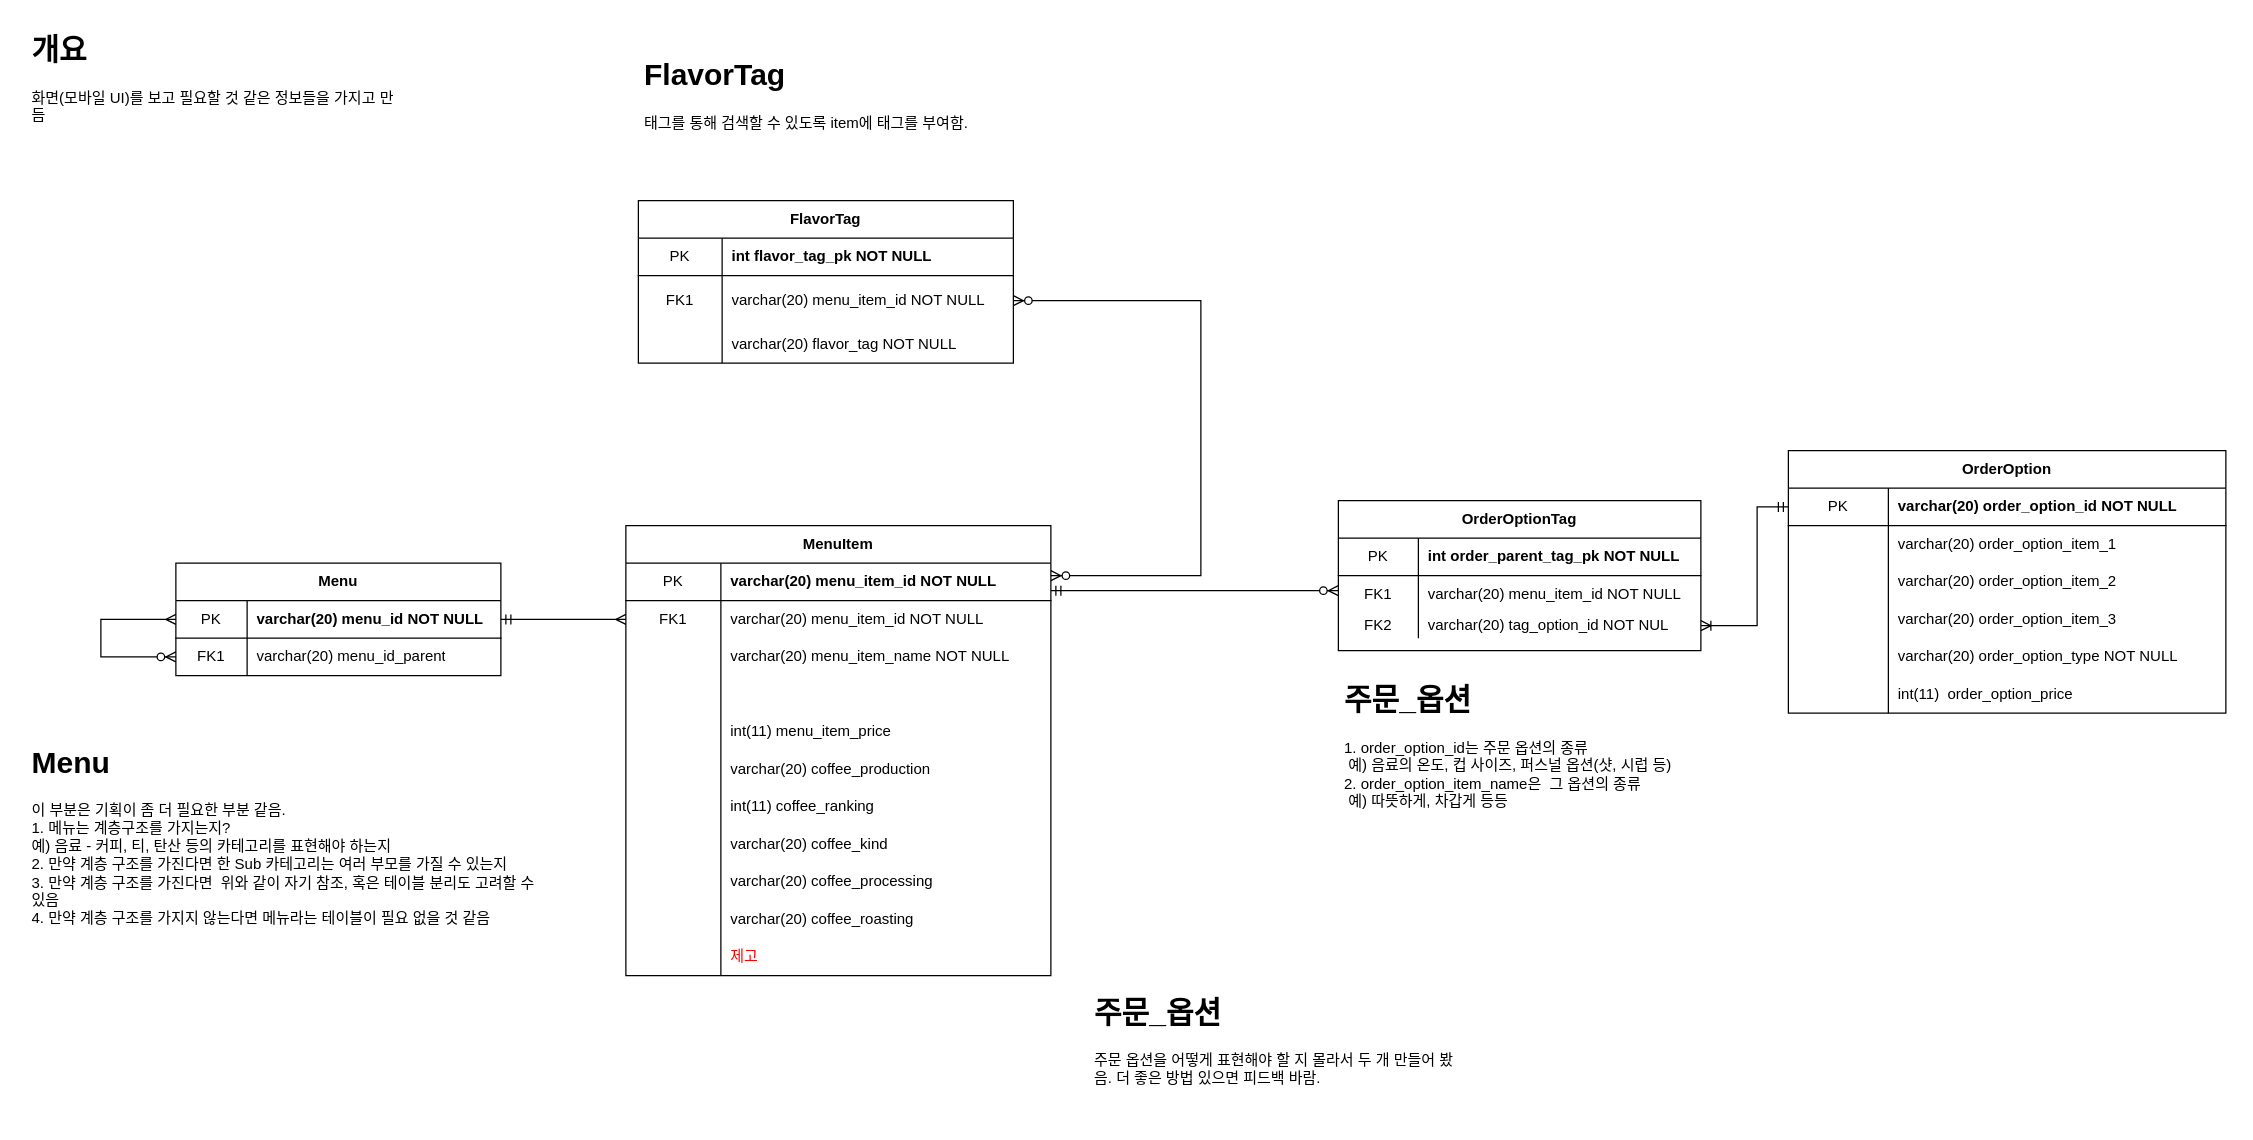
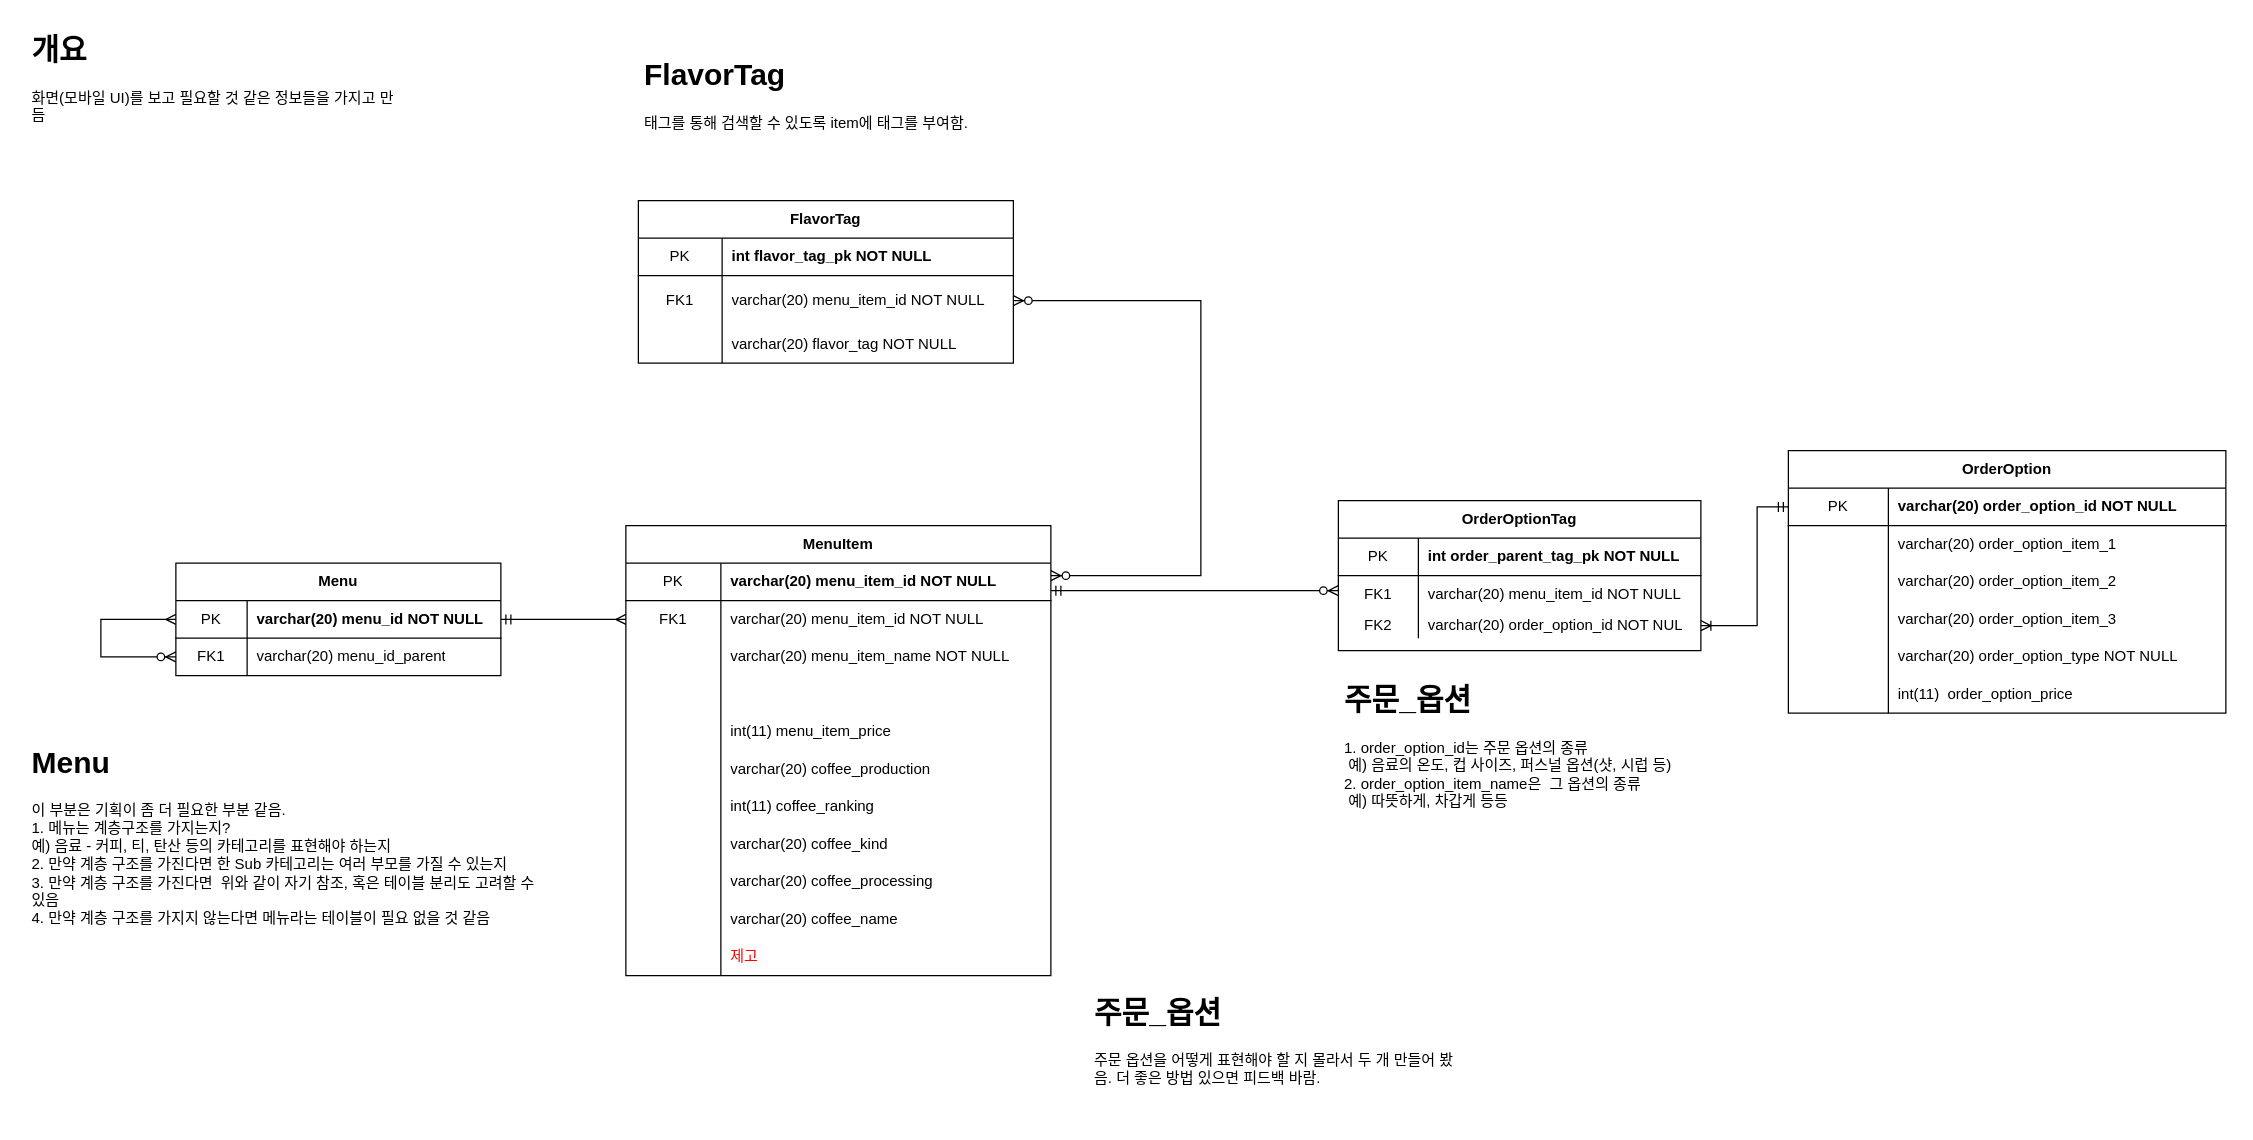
(1559, 626) -> (1564, 626)
(840, 919) -> (825, 919)
